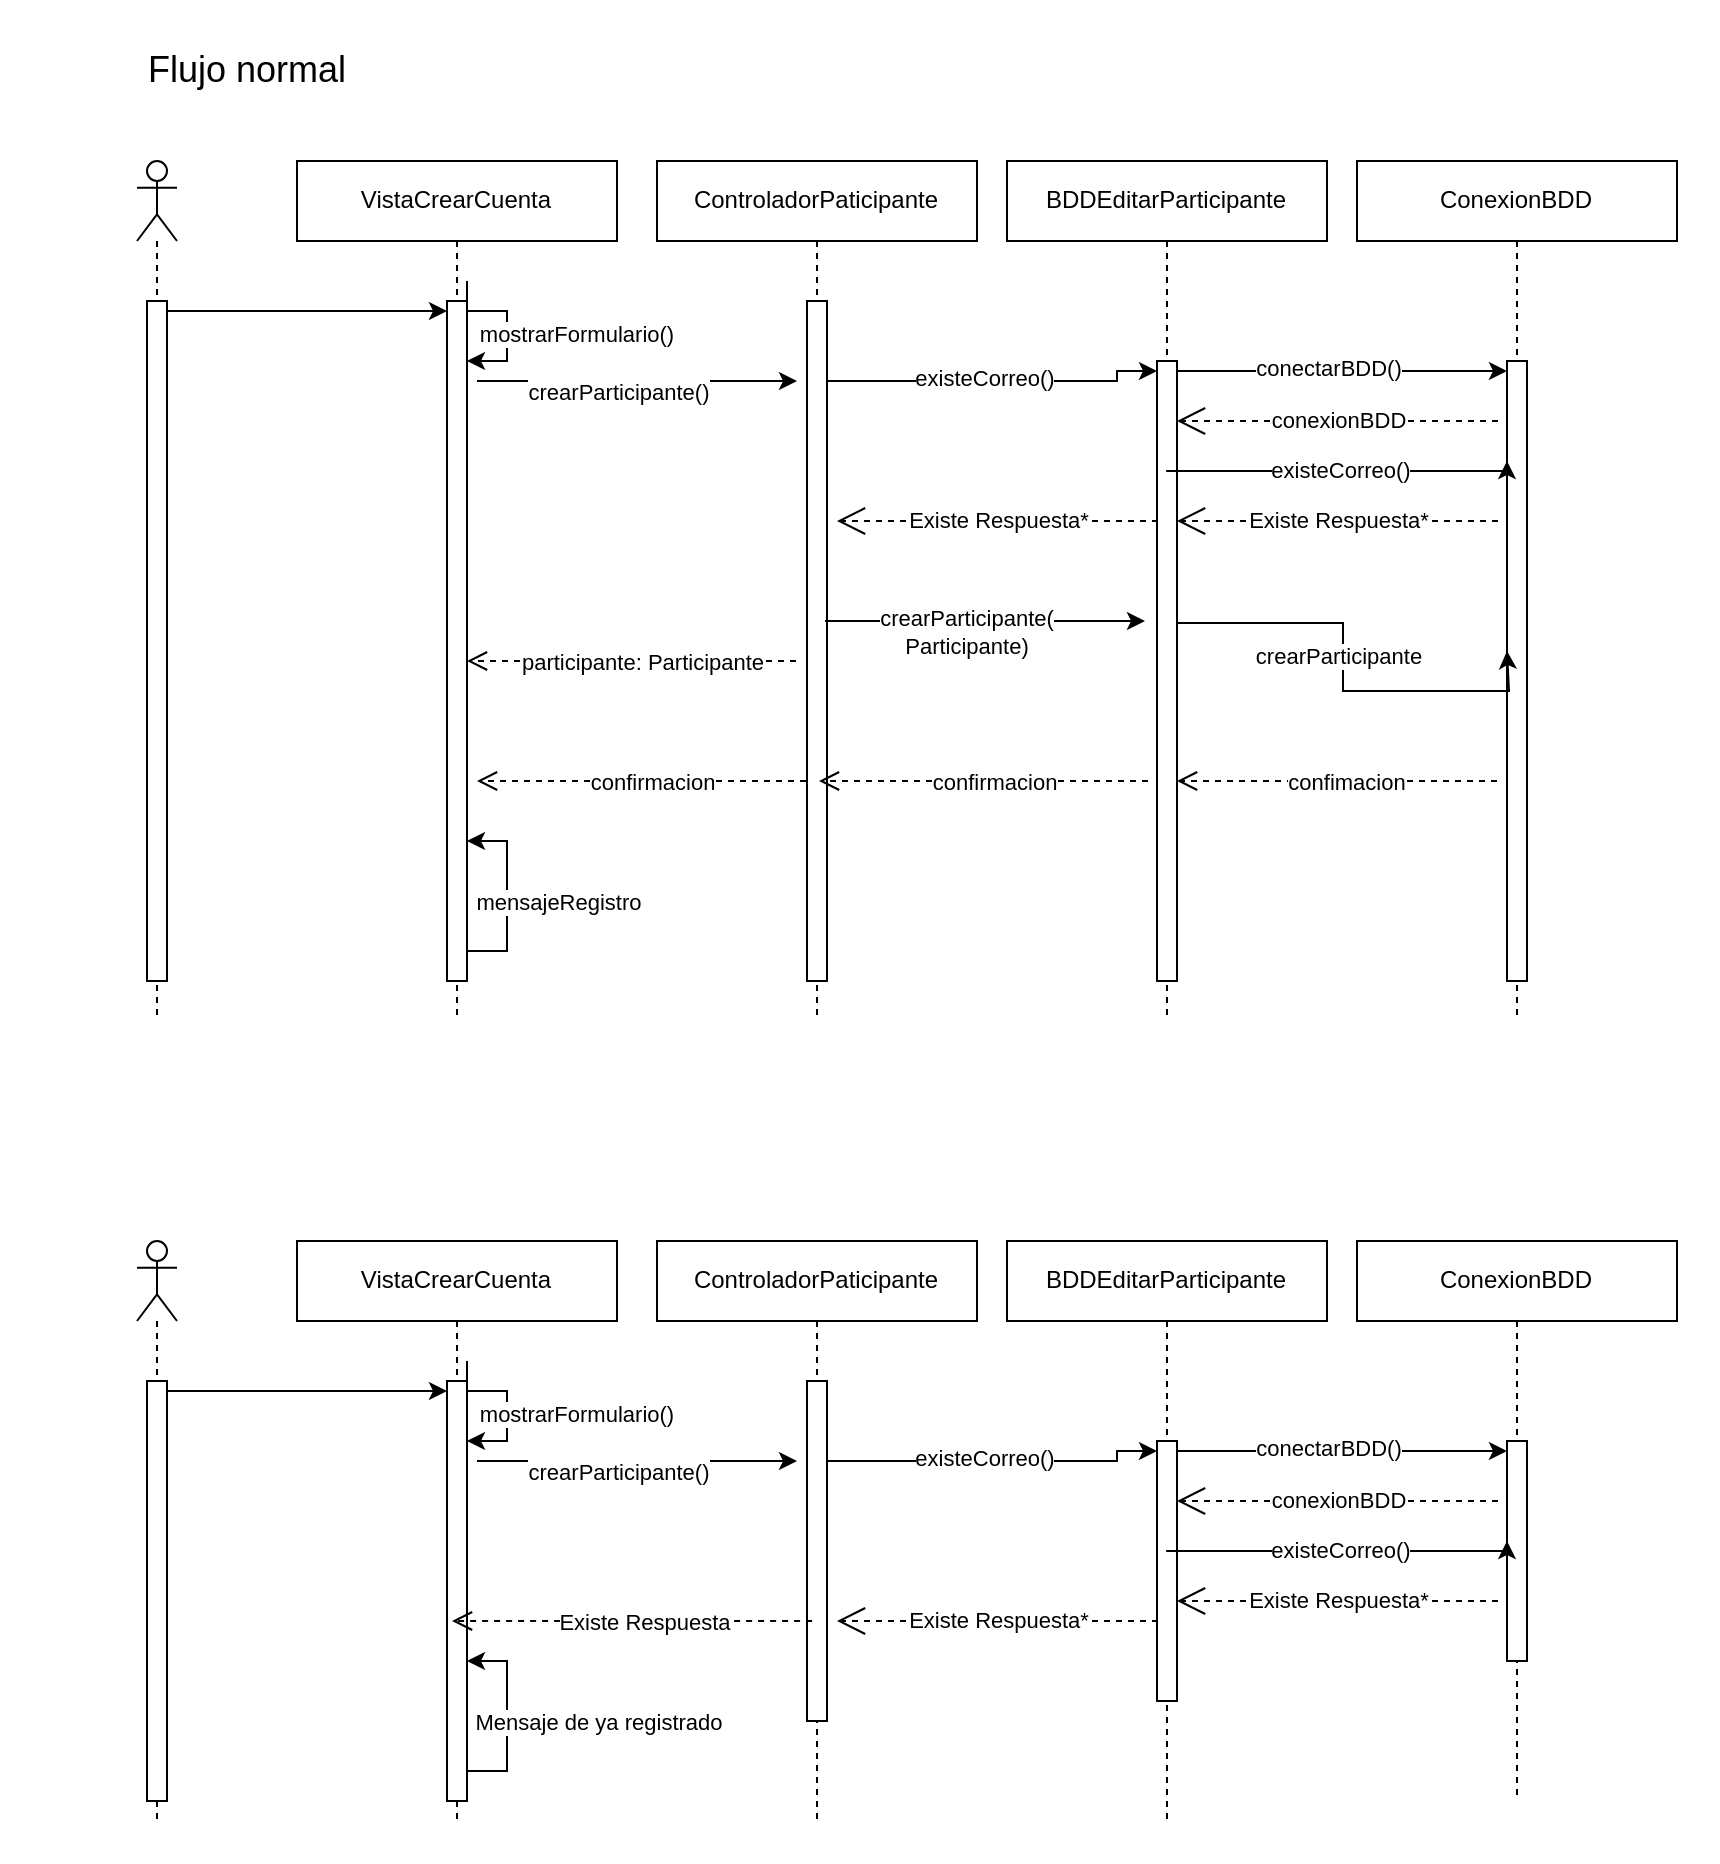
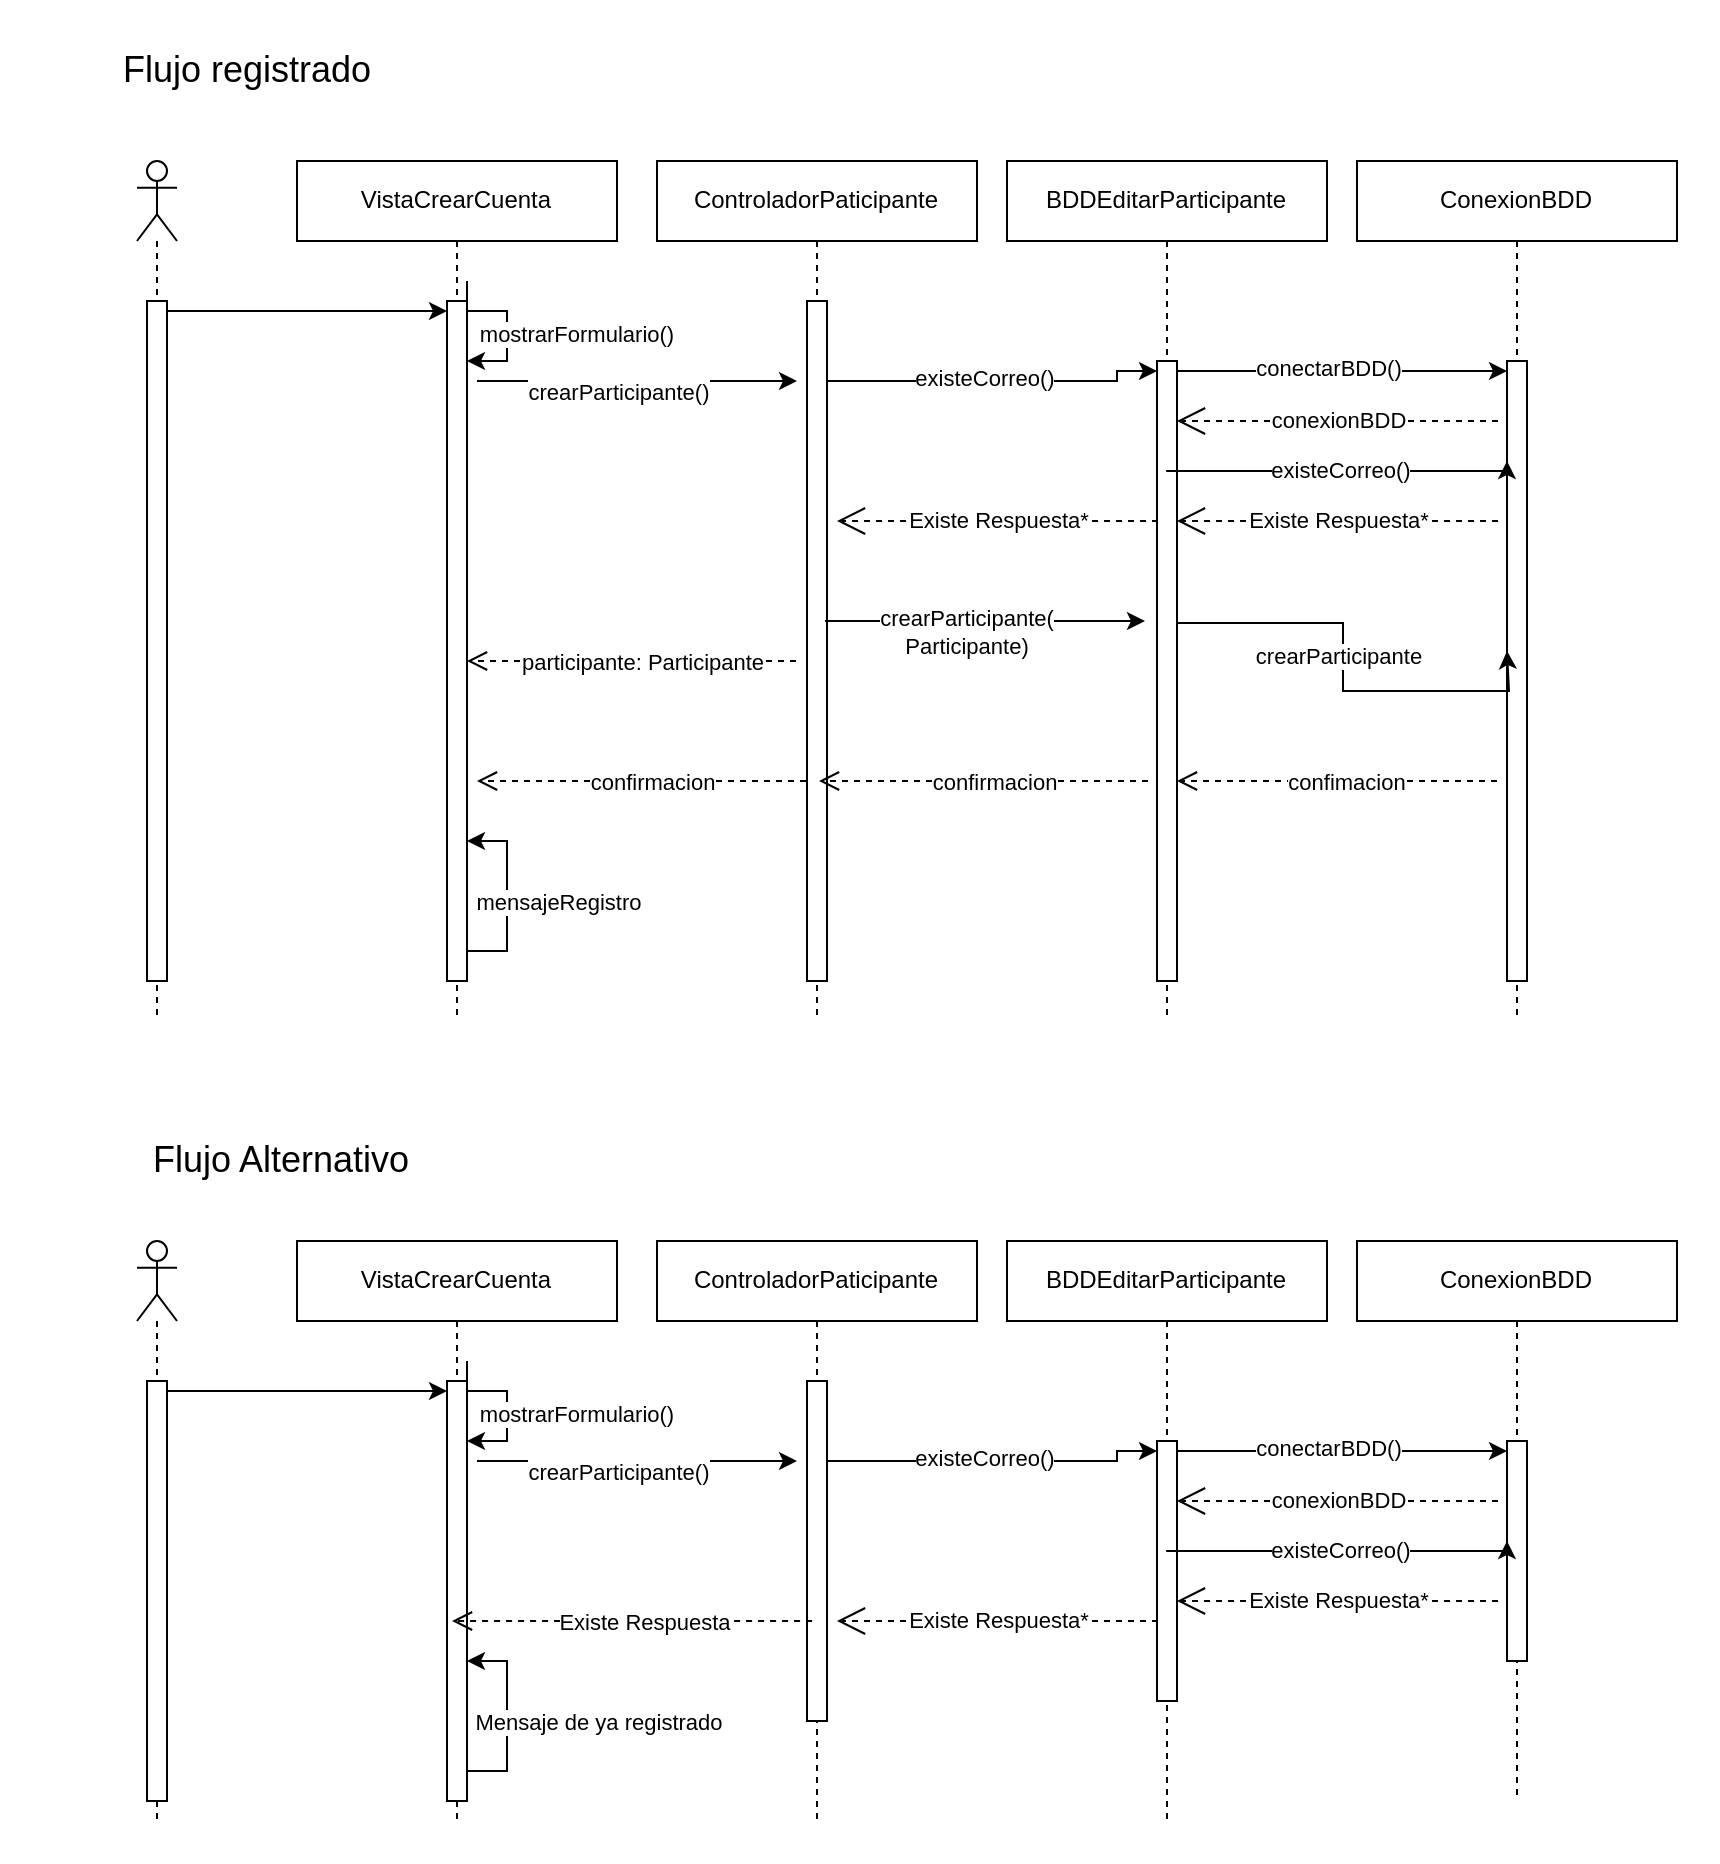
(248, 71) -> (248, 71)
none -> (282, 1161)
